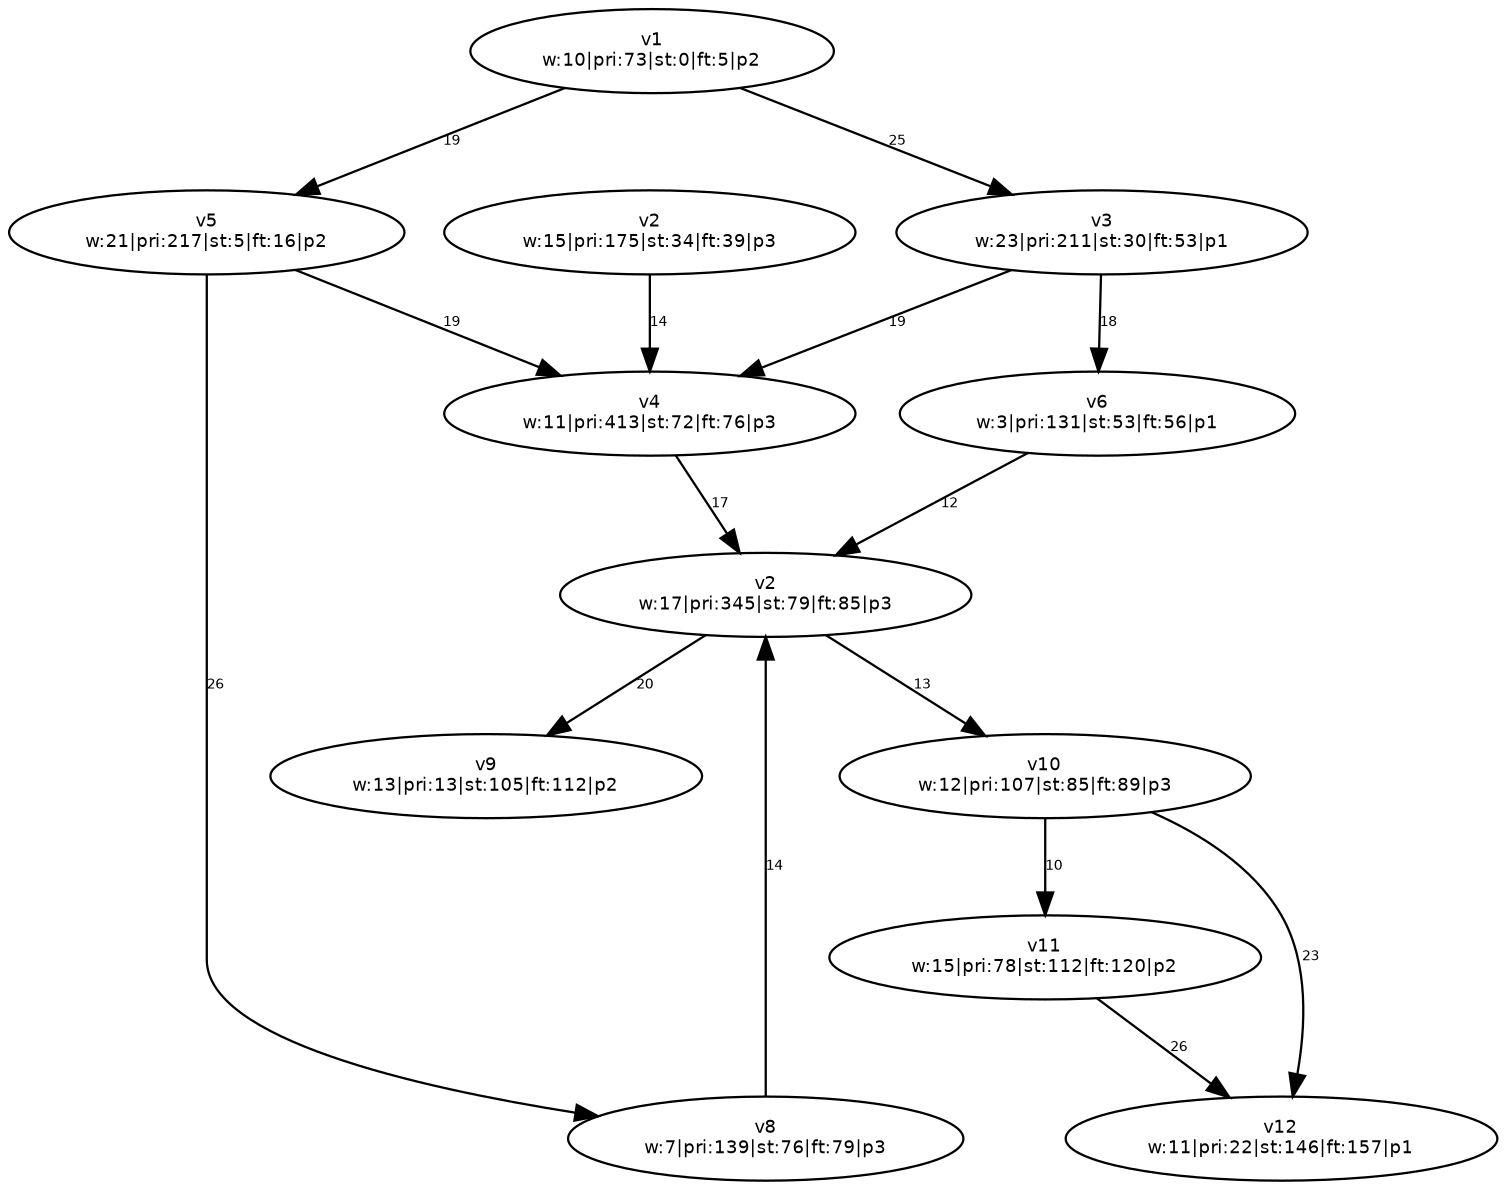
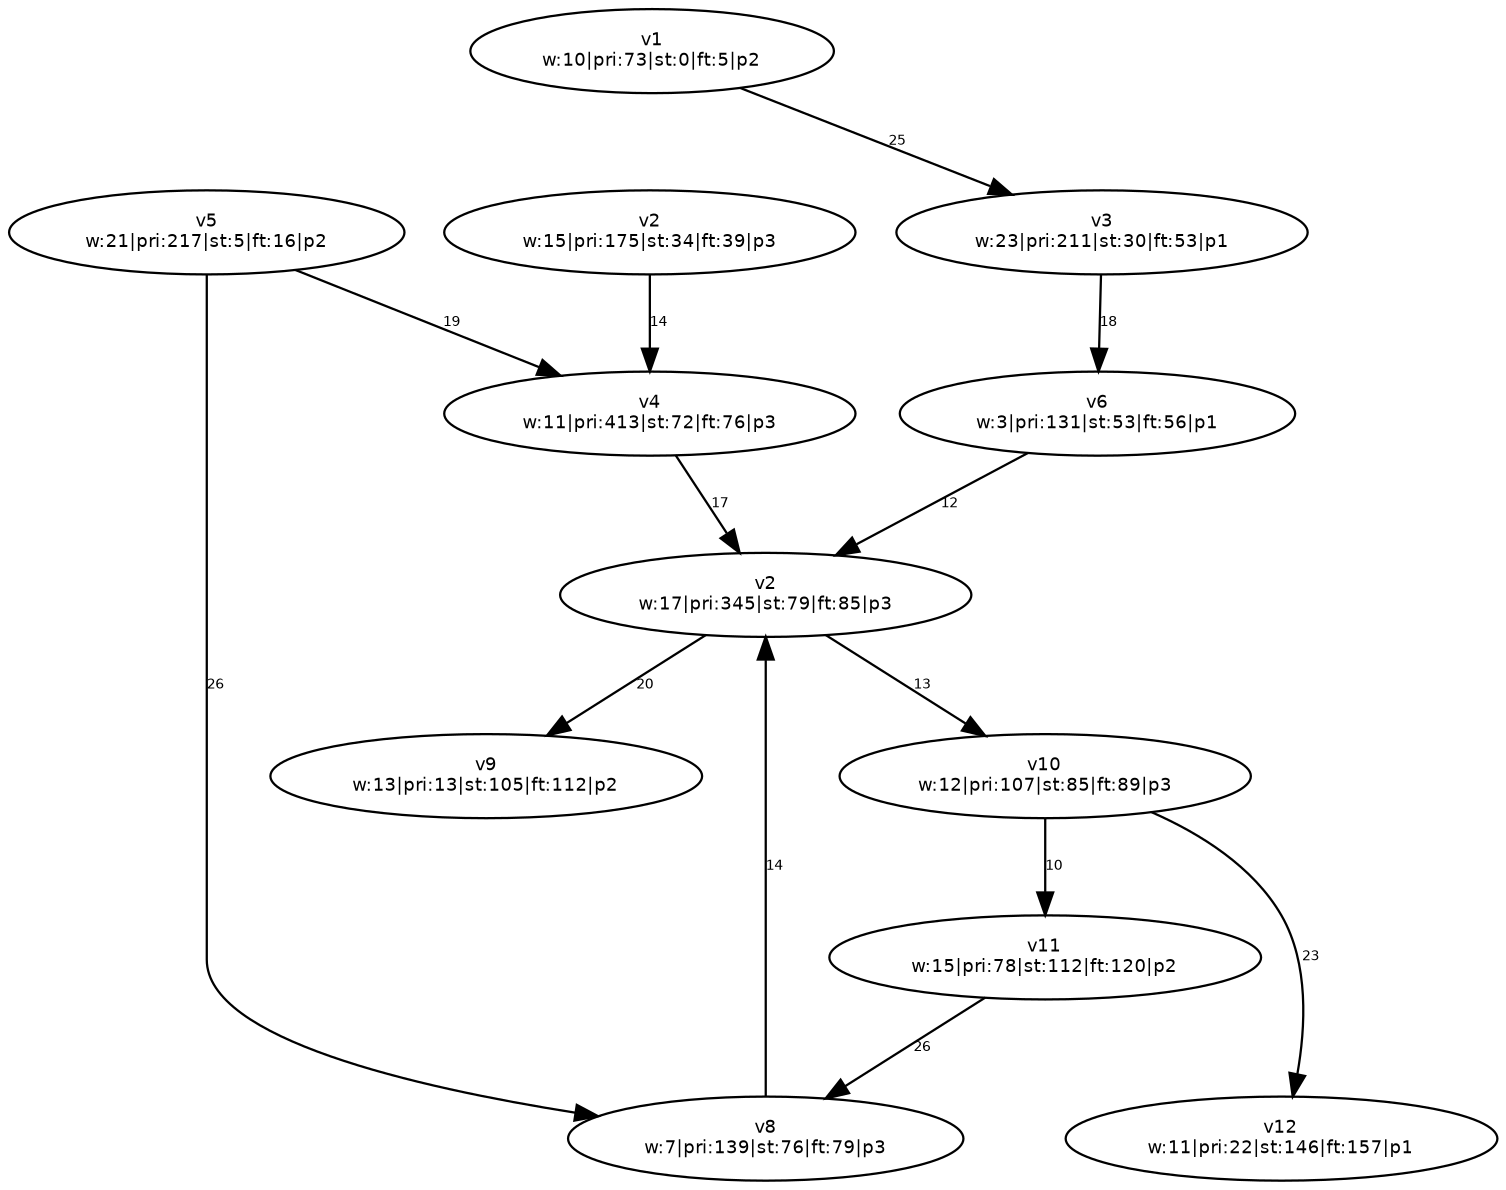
(441, 137) -> none
(887, 319) -> none
(1154, 1041) -> (915, 1042)
